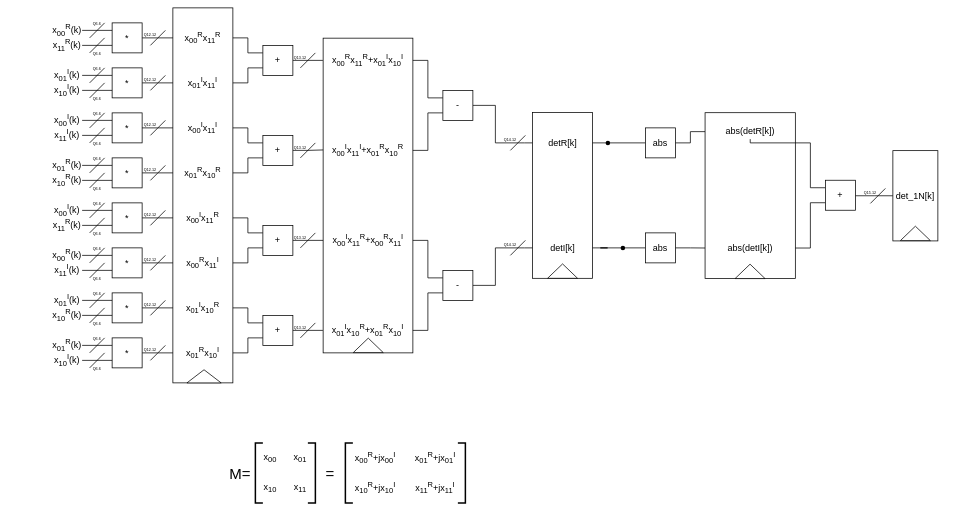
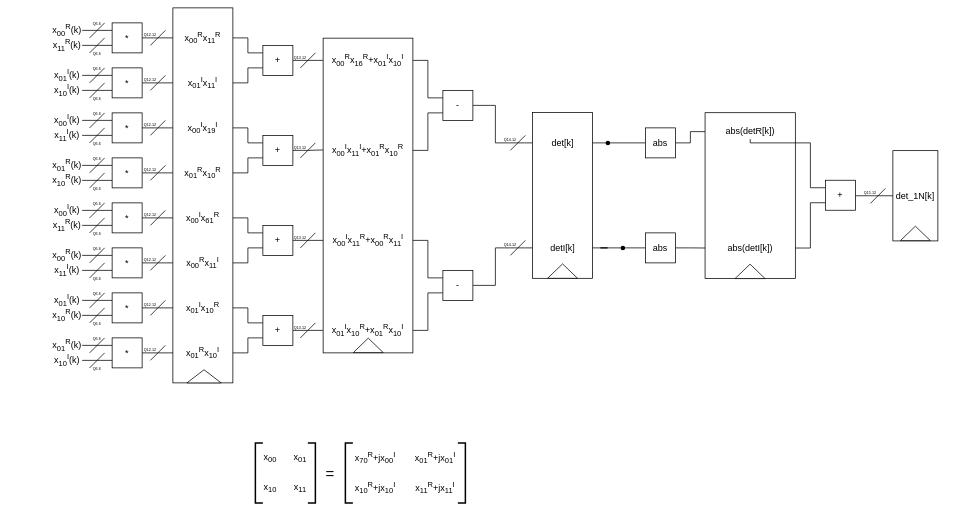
(368, 60) -> (368, 60)
(203, 128) -> (203, 128)
(563, 143) -> (563, 143)
(203, 218) -> (203, 218)
(375, 458) -> (375, 458)
(240, 473) -> none
